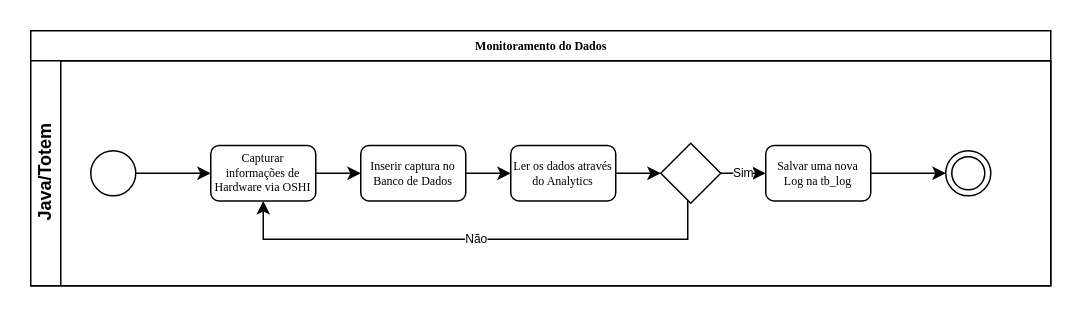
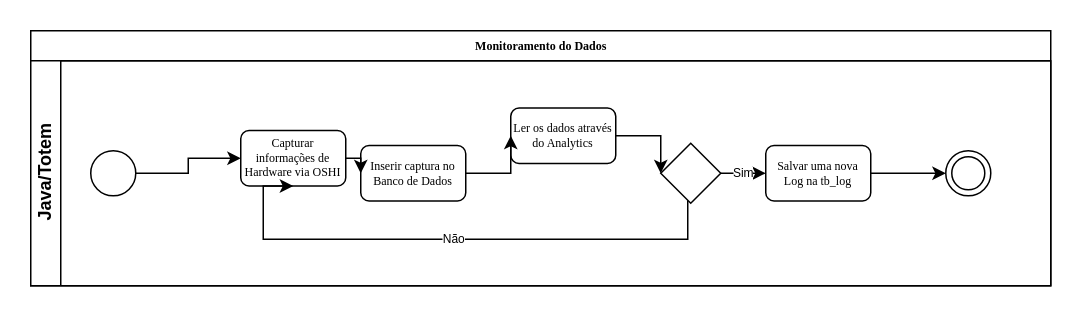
(263, 173) -> (293, 158)
(563, 173) -> (563, 136)
